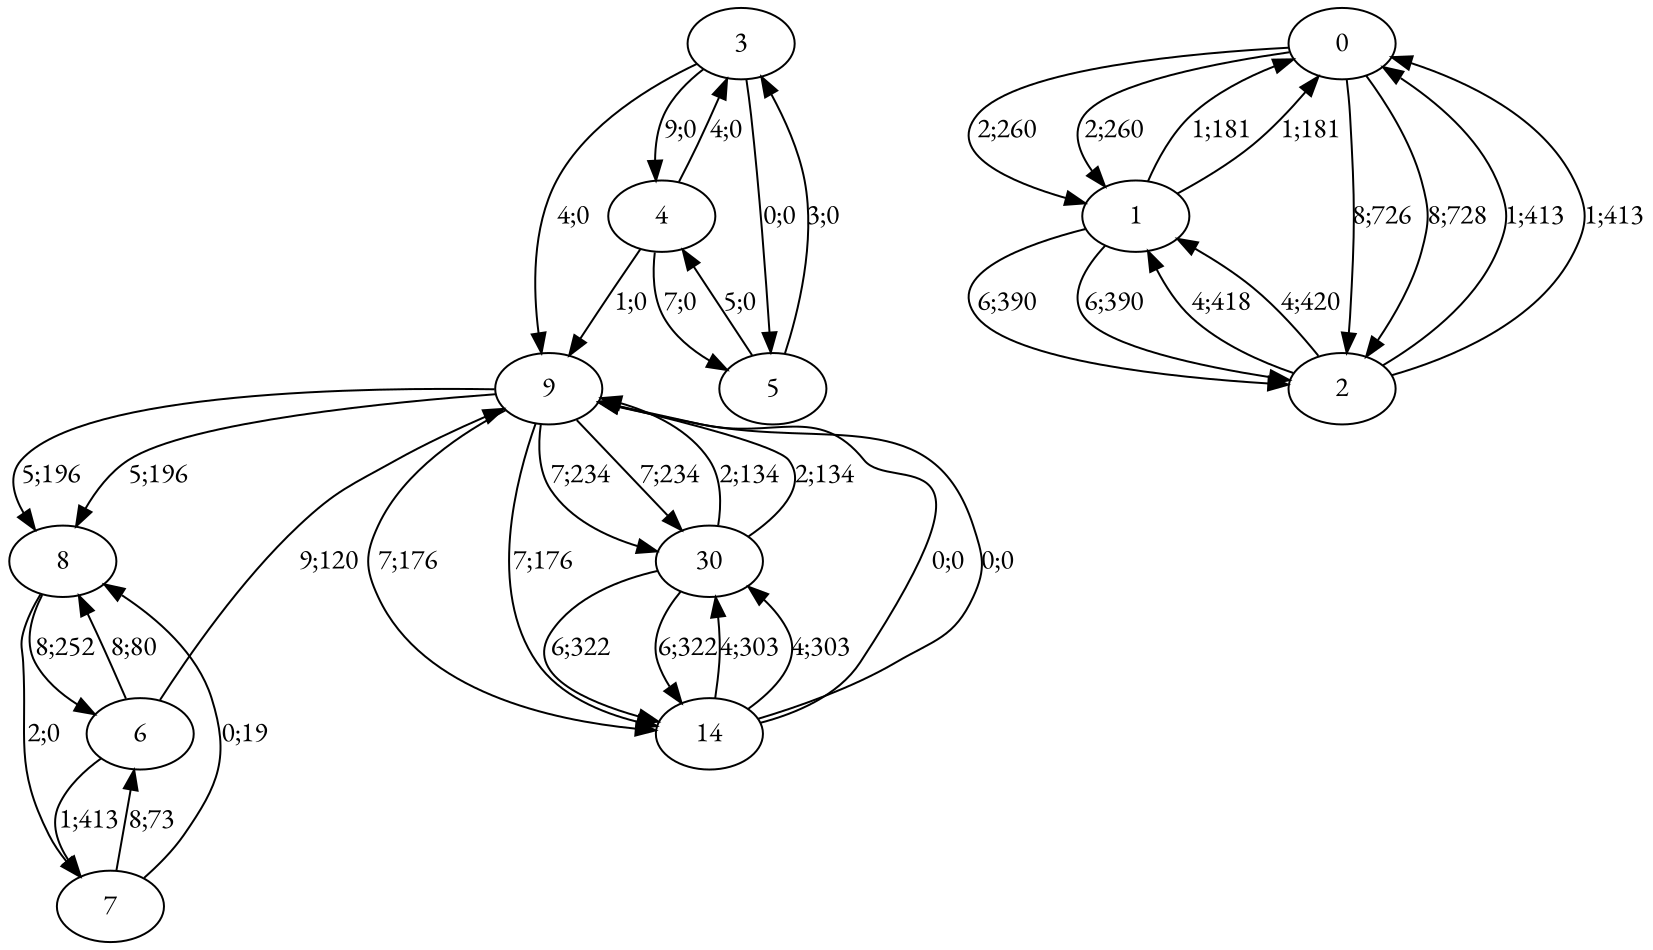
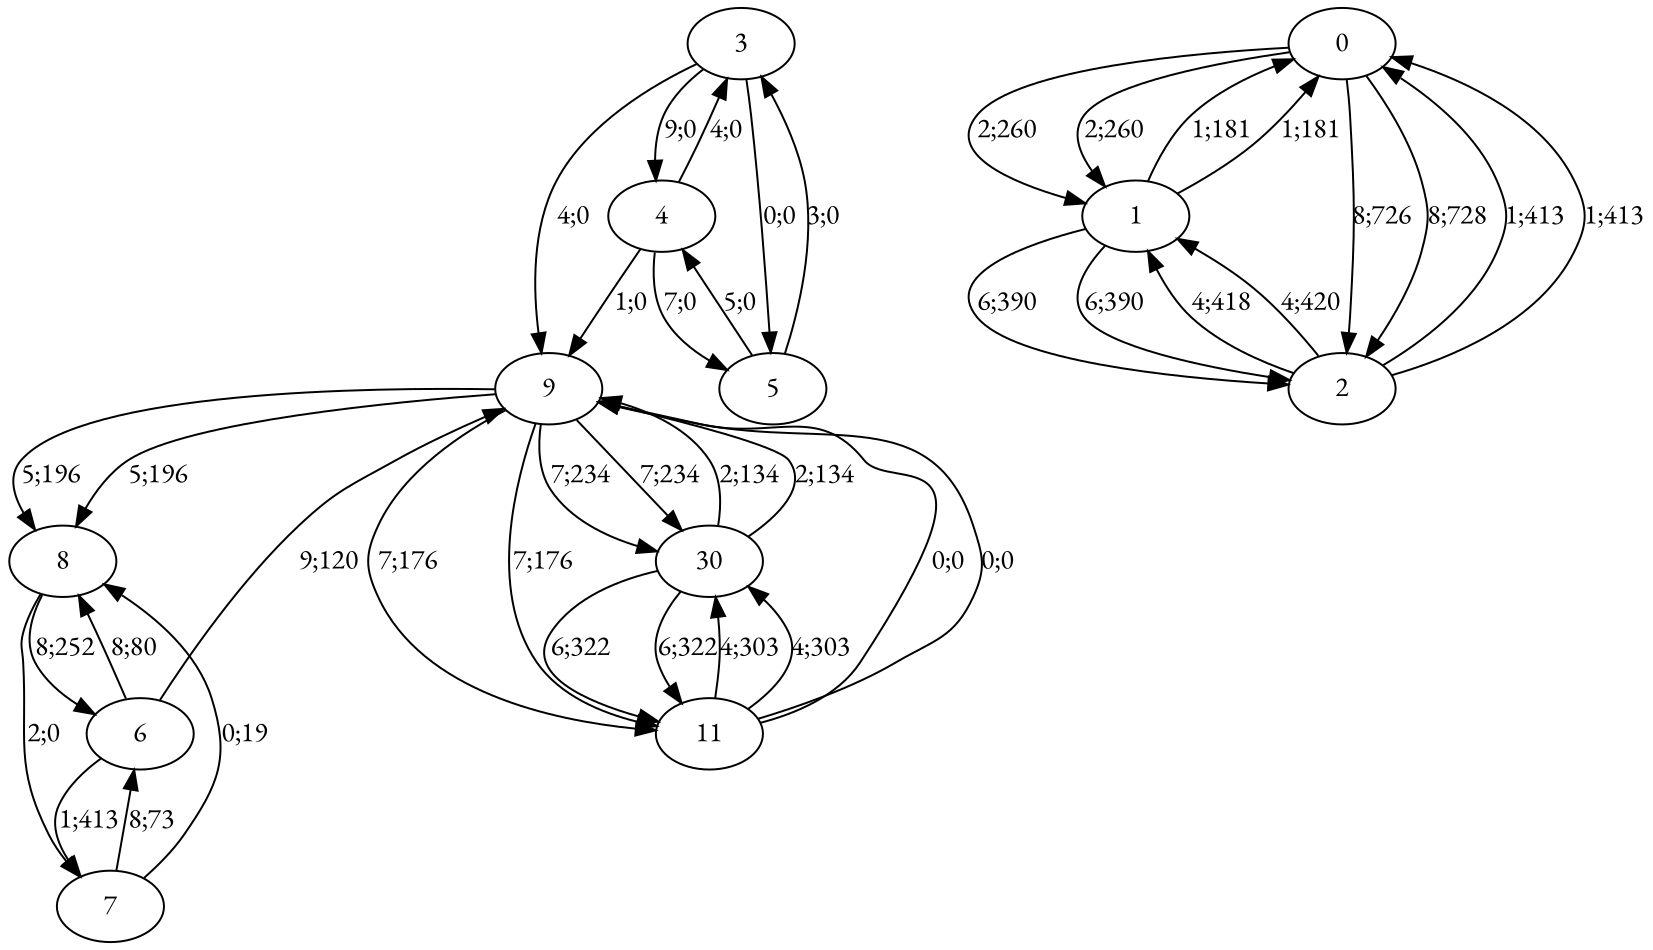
(709, 734) -> (709, 734)
